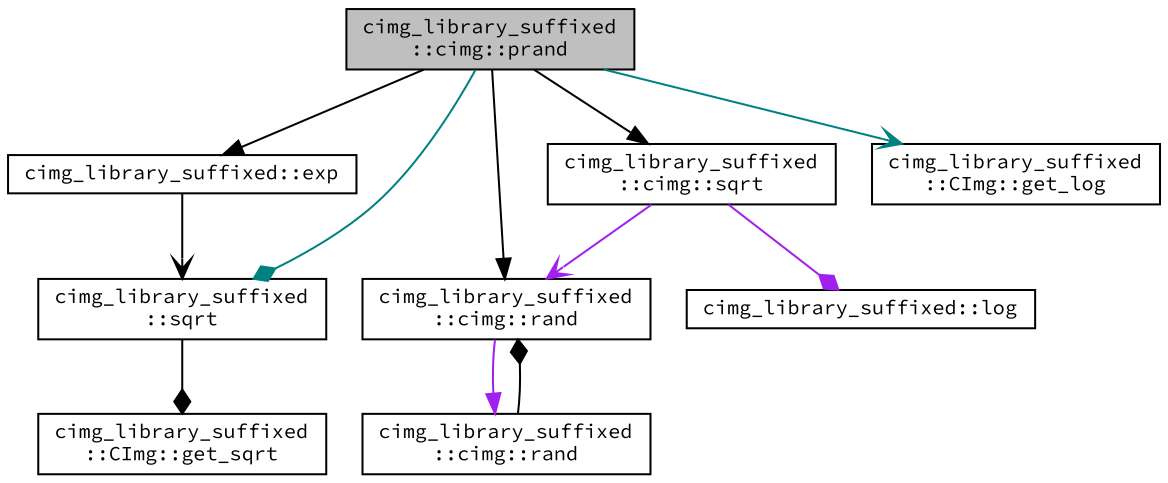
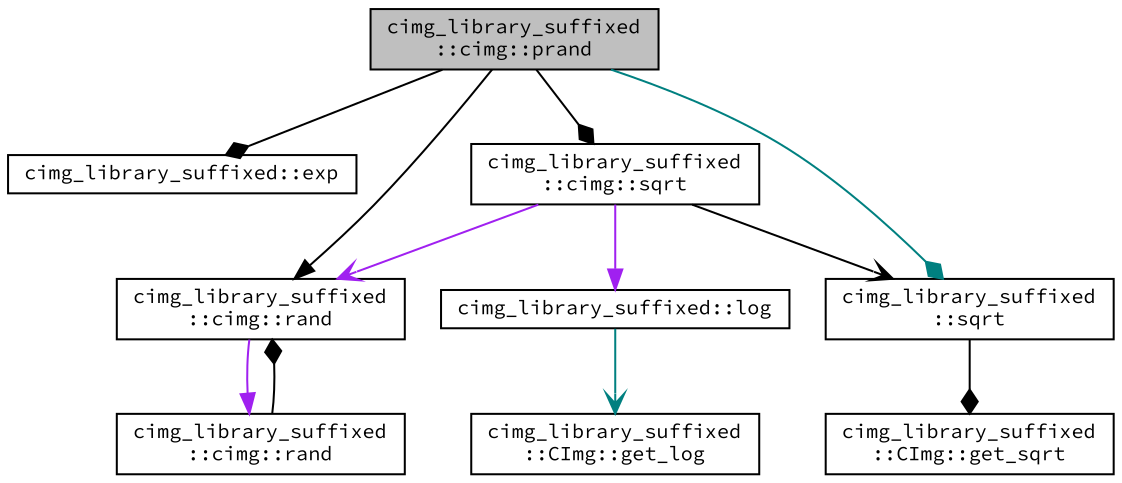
(582, 101) -> (557, 97)
(743, 104) -> (615, 361)
(332, 108) -> (346, 108)
(182, 226) -> (783, 238)
(774, 240) -> (615, 237)
